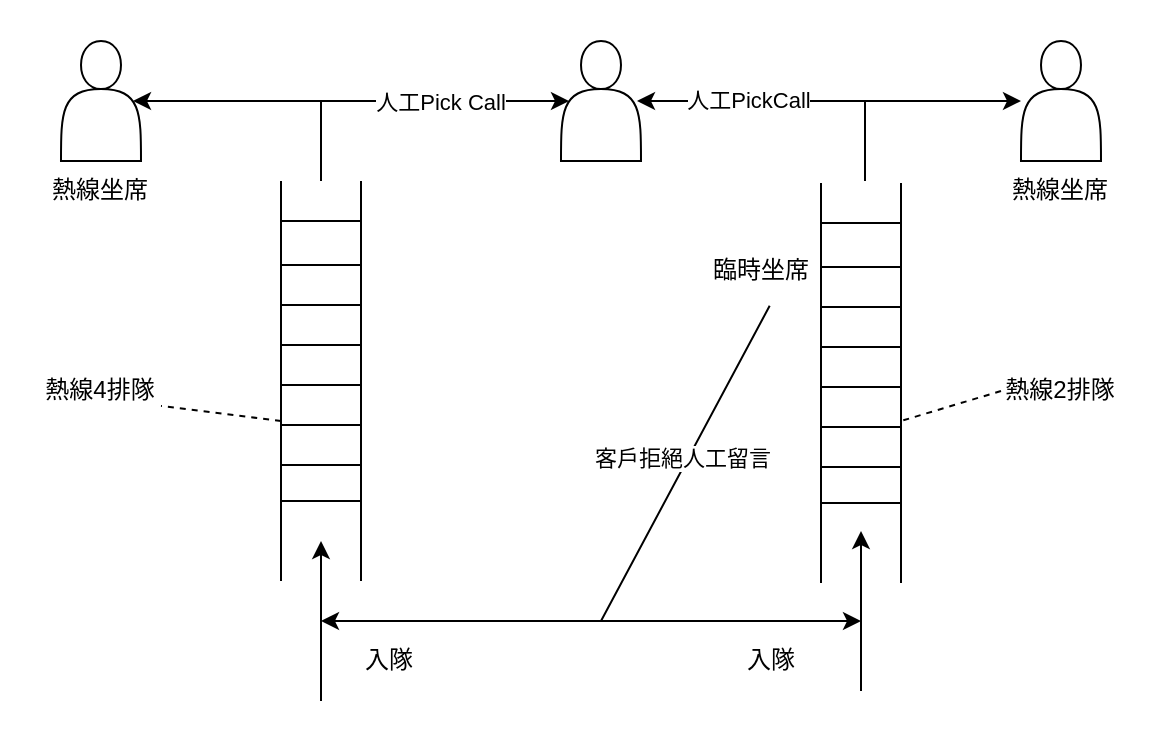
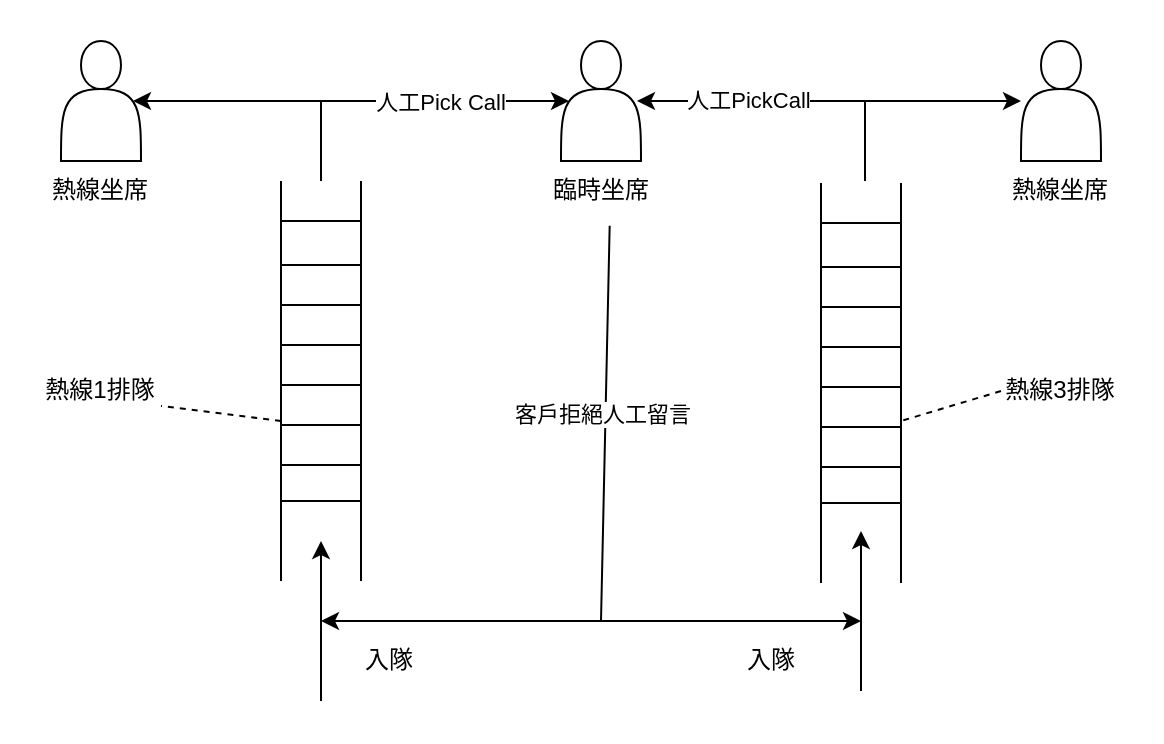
(761, 271) -> (601, 191)
(101, 391) -> (101, 391)
(1061, 391) -> (1061, 391)
